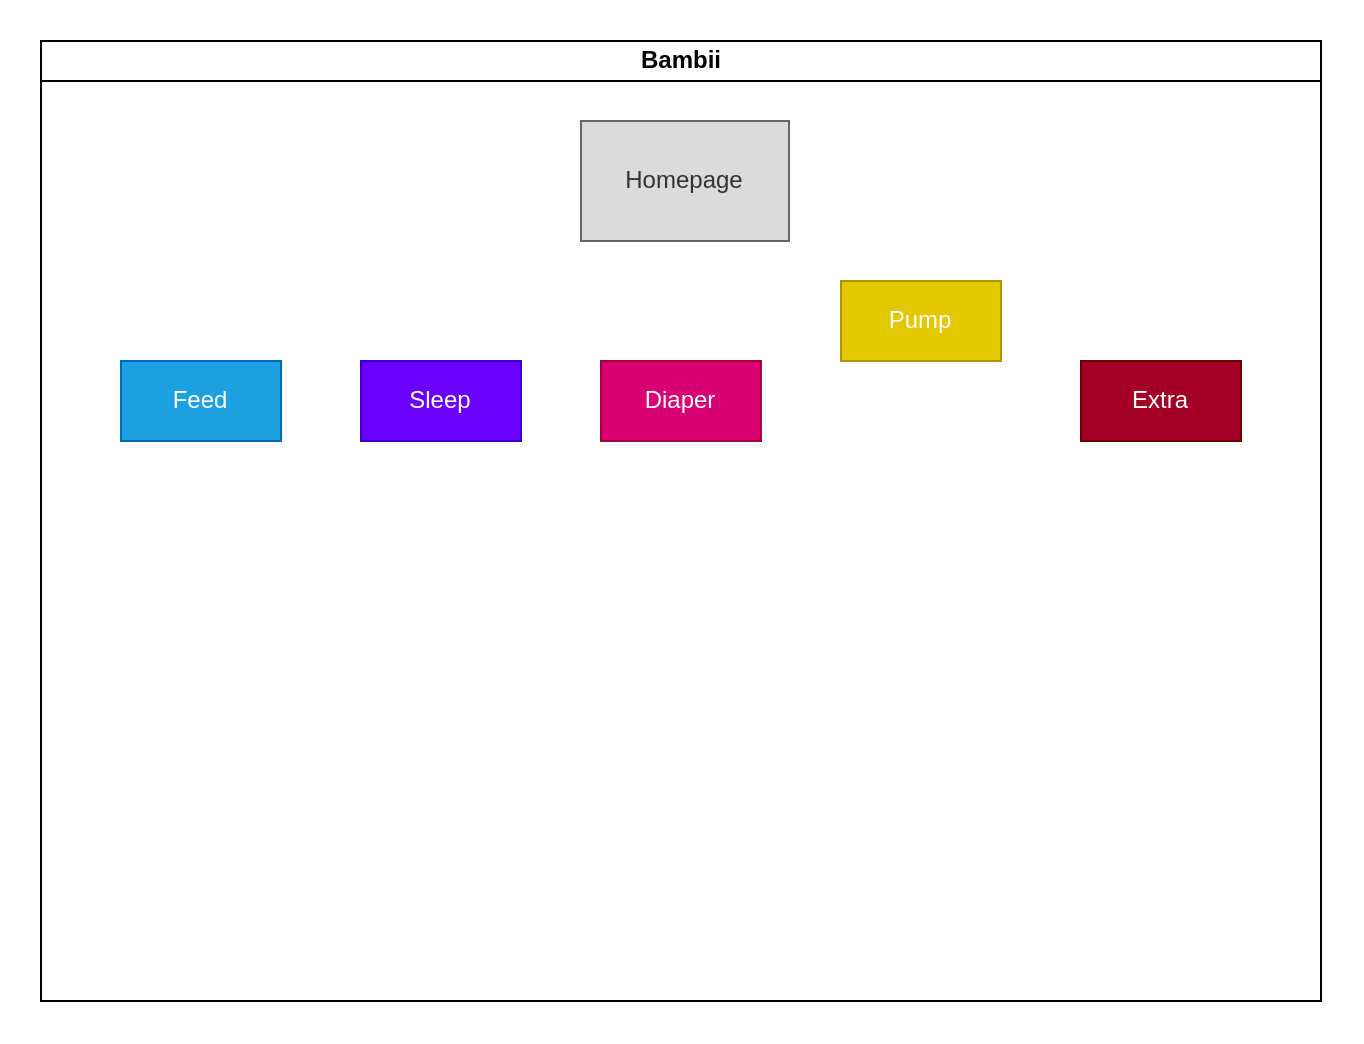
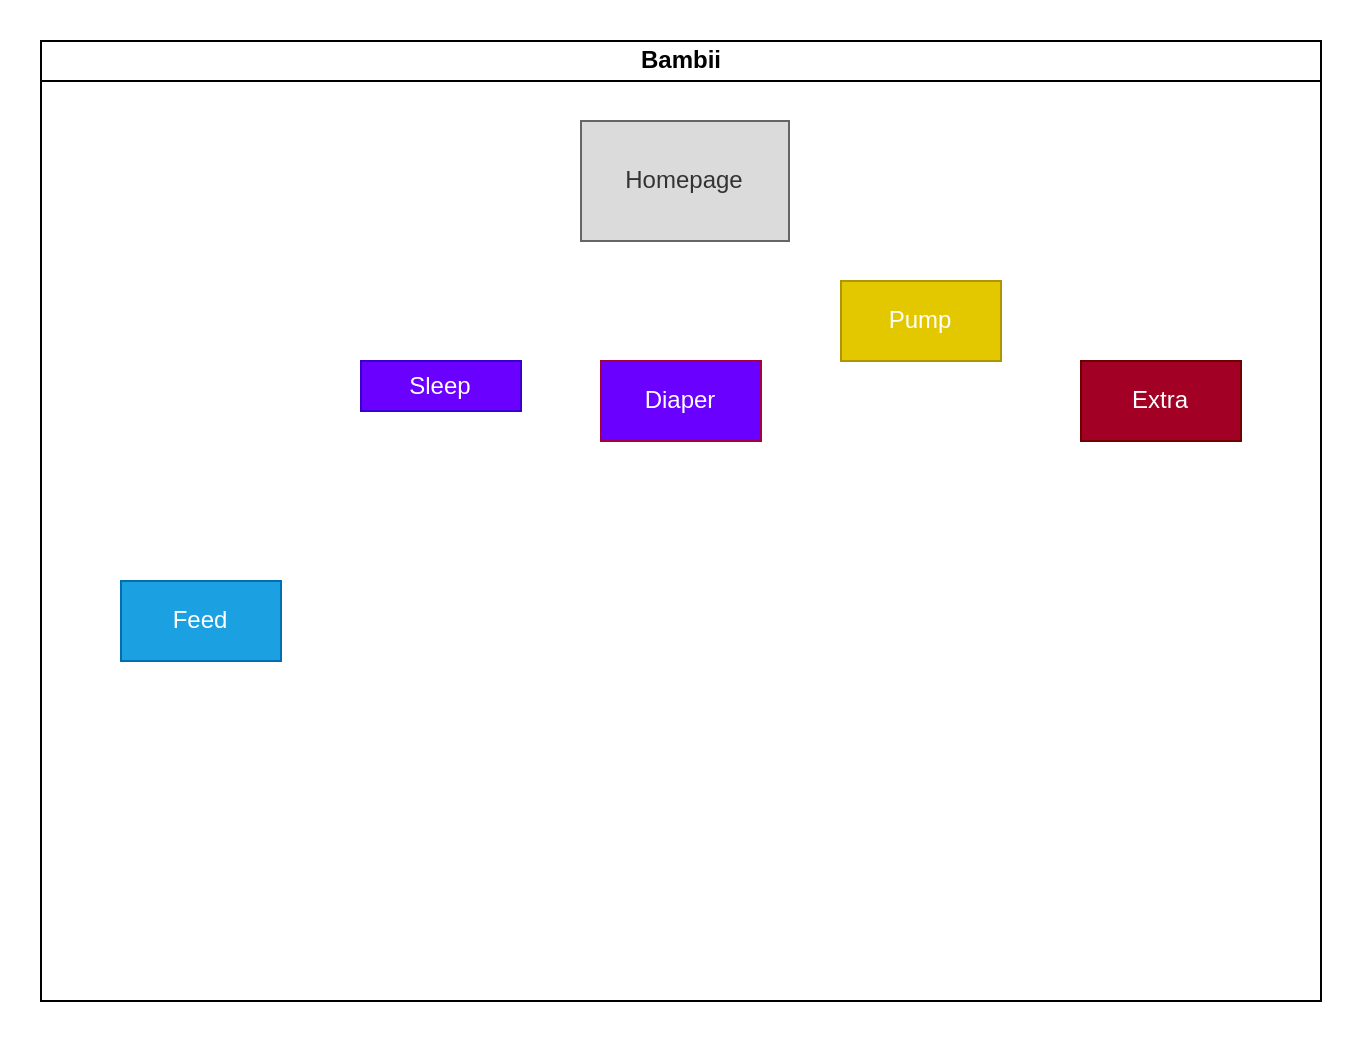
(201, 401) -> (201, 621)
(441, 401) -> (441, 386)
(681, 401) -> (681, 401)
